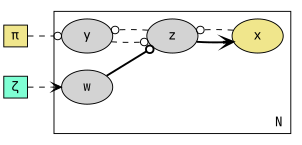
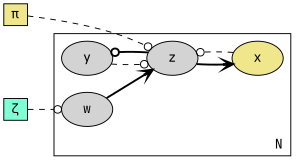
(134, 30) -> (134, 52)
(41, 36) -> (87, 26)
(126, 64) -> (126, 86)
(40, 87) -> (41, 109)
